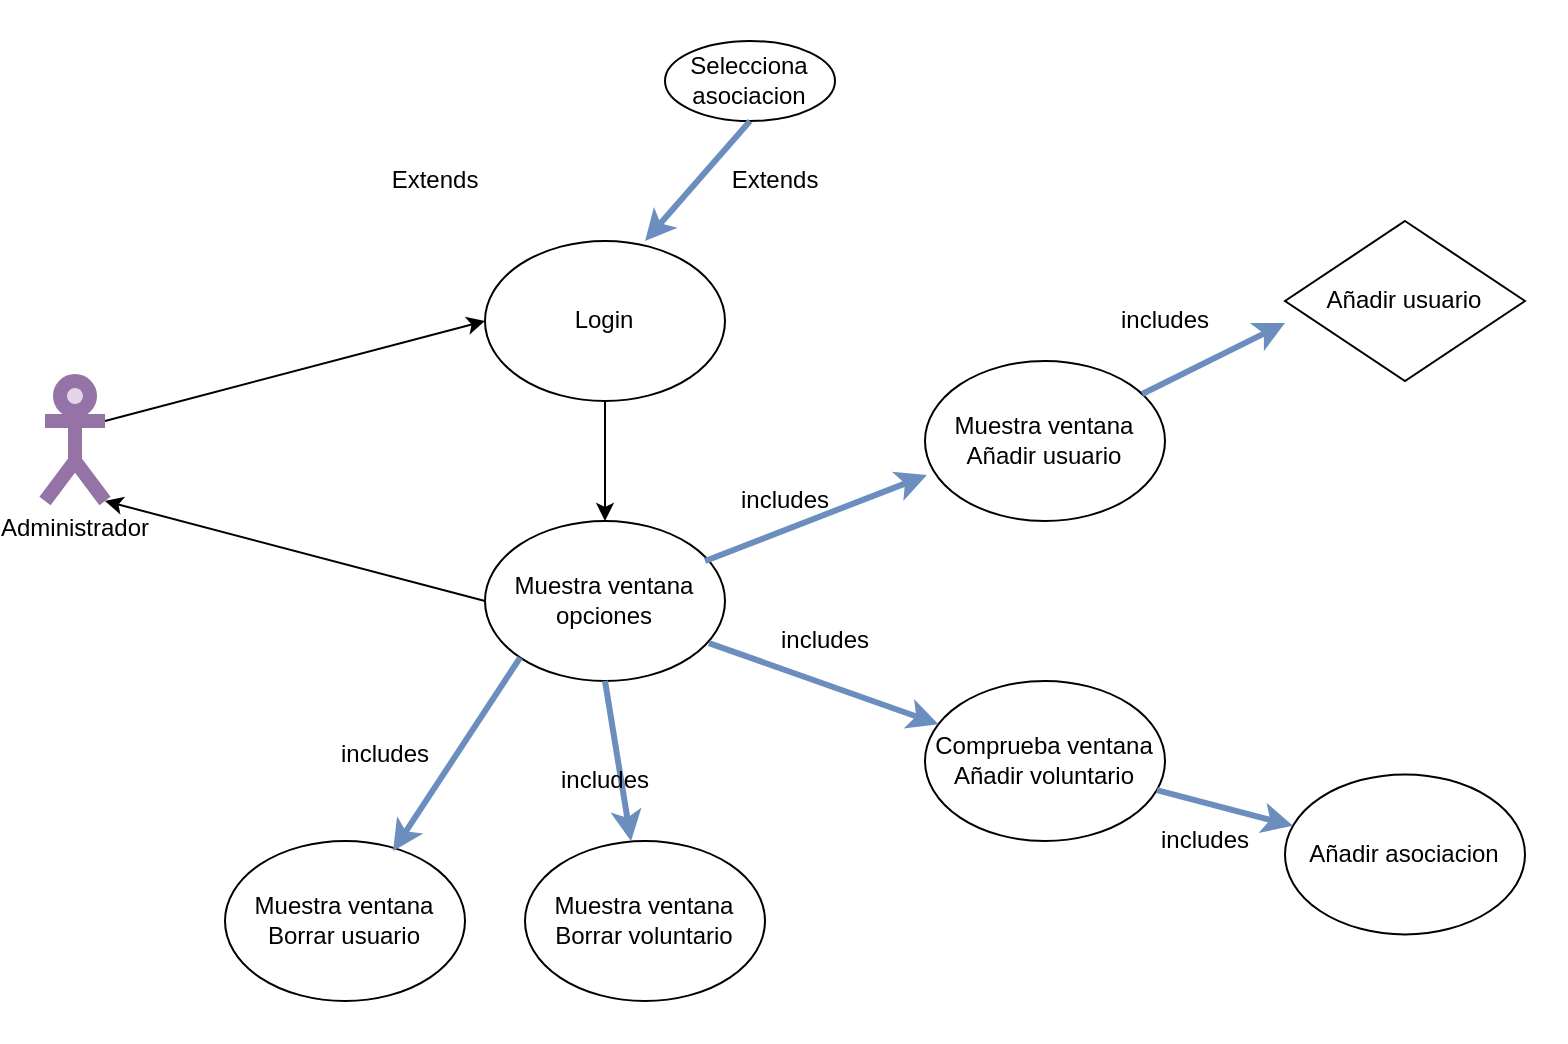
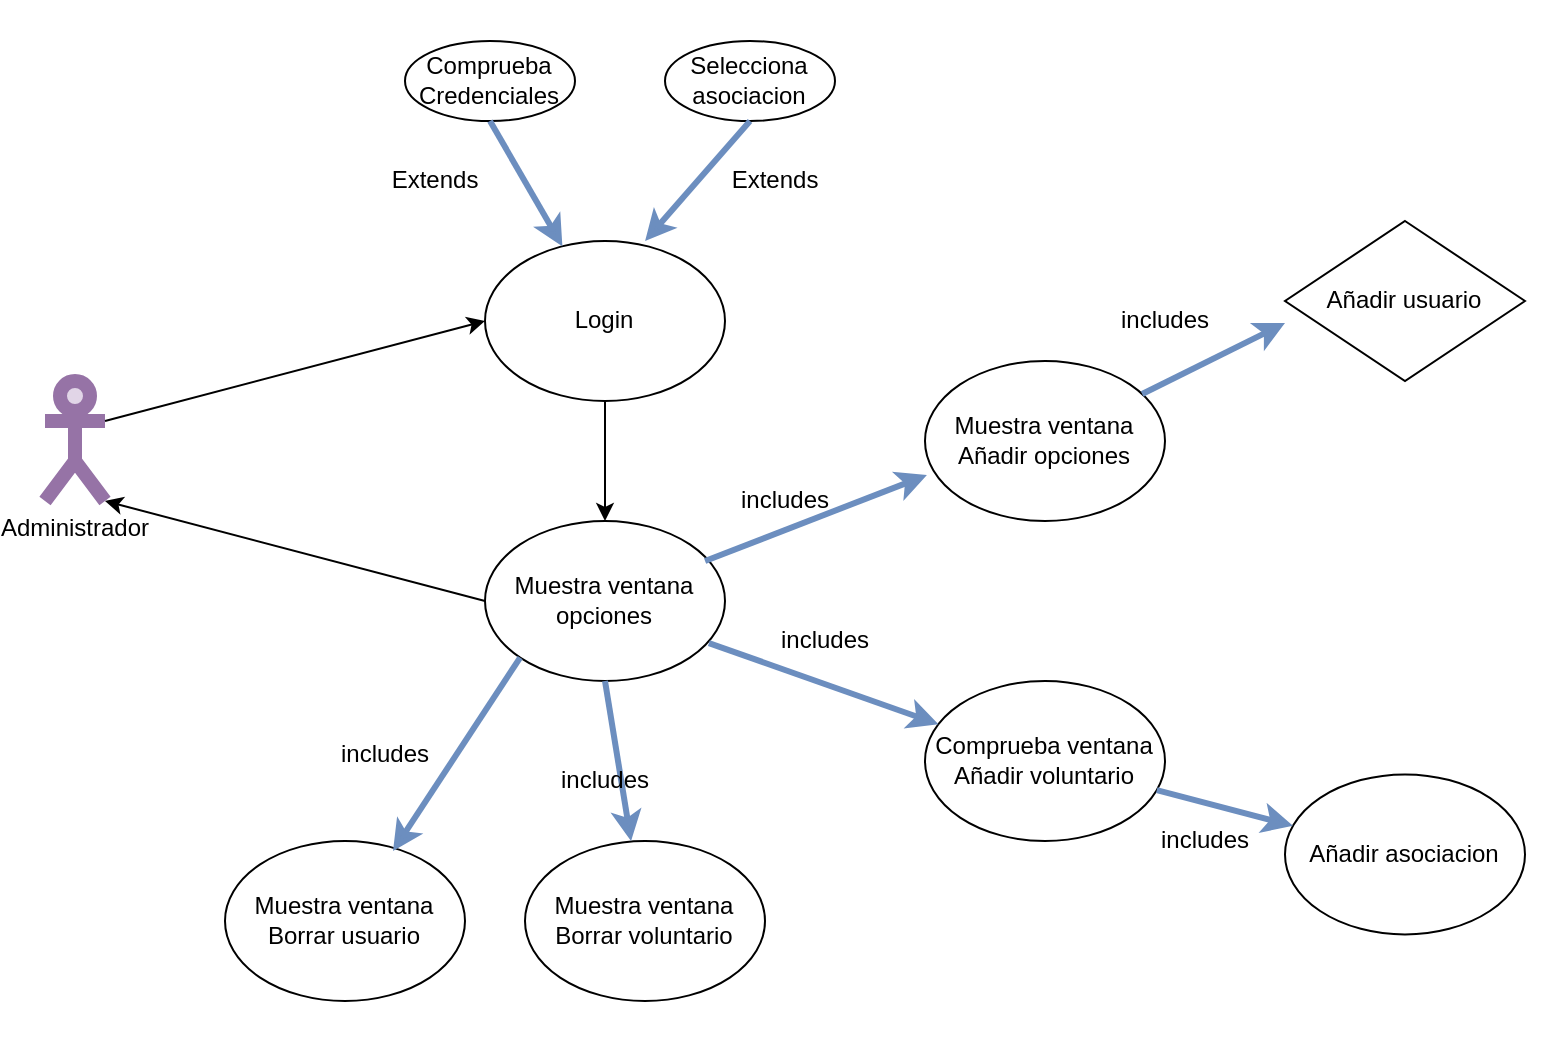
none -> (490, 81)
none -> (521, 175)
(1045, 441) -> (1045, 441)
